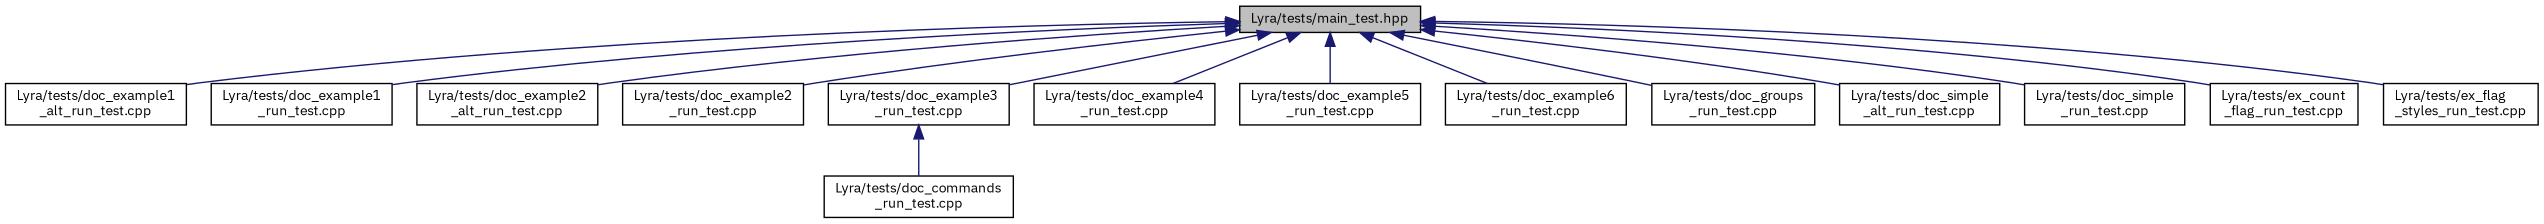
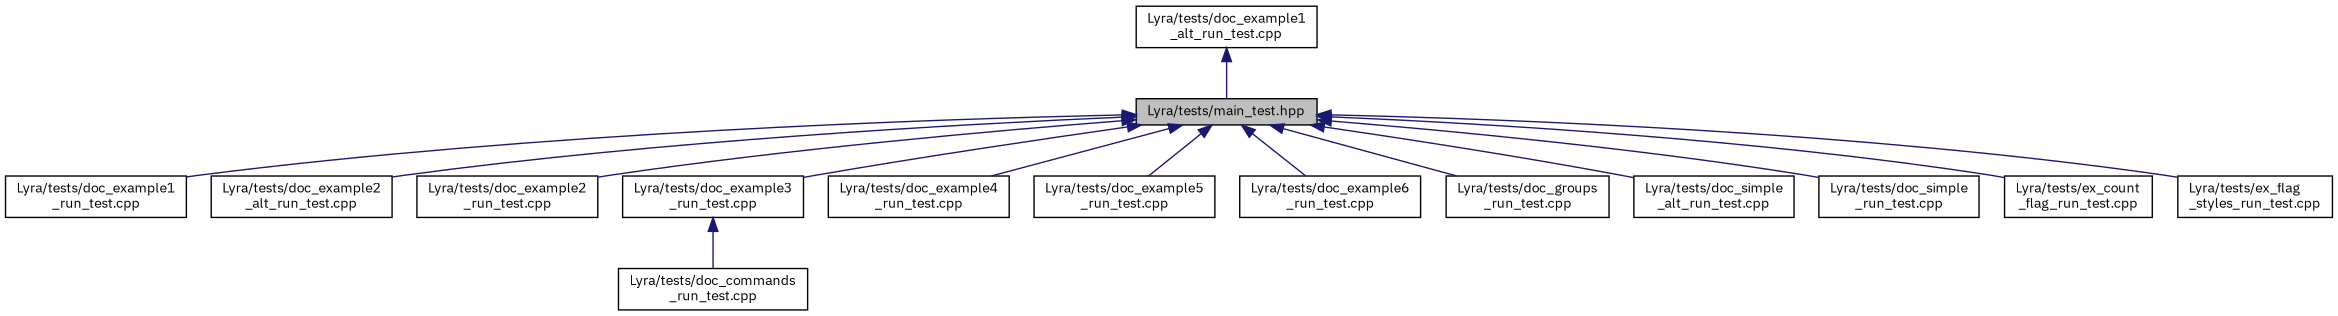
(705, 40) -> (1227, 80)
